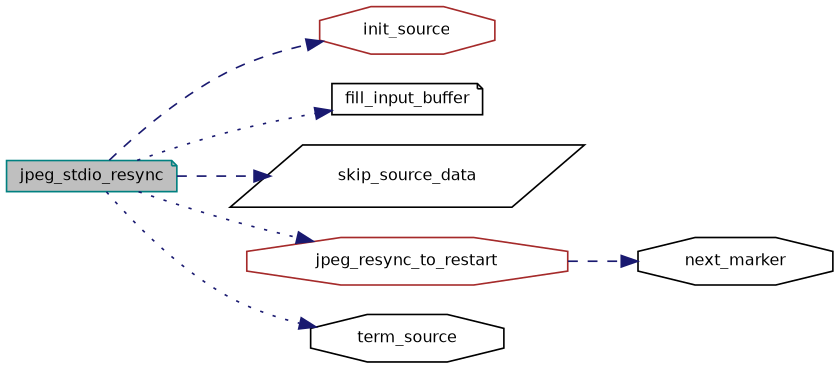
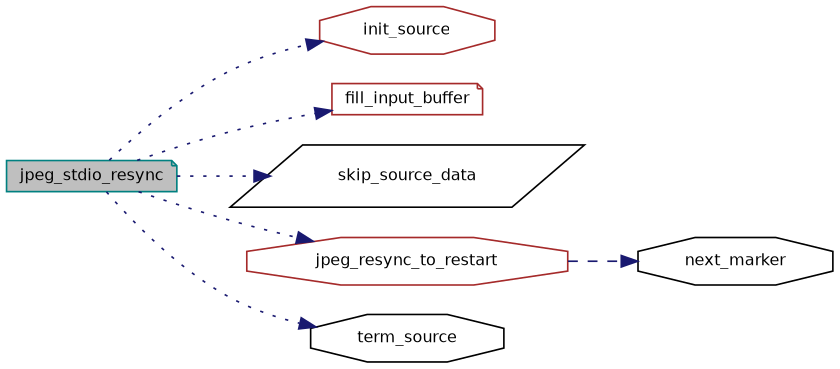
(200, 88) -> (200, 88)
(407, 99) -> (407, 99)
(216, 176) -> (216, 176)
